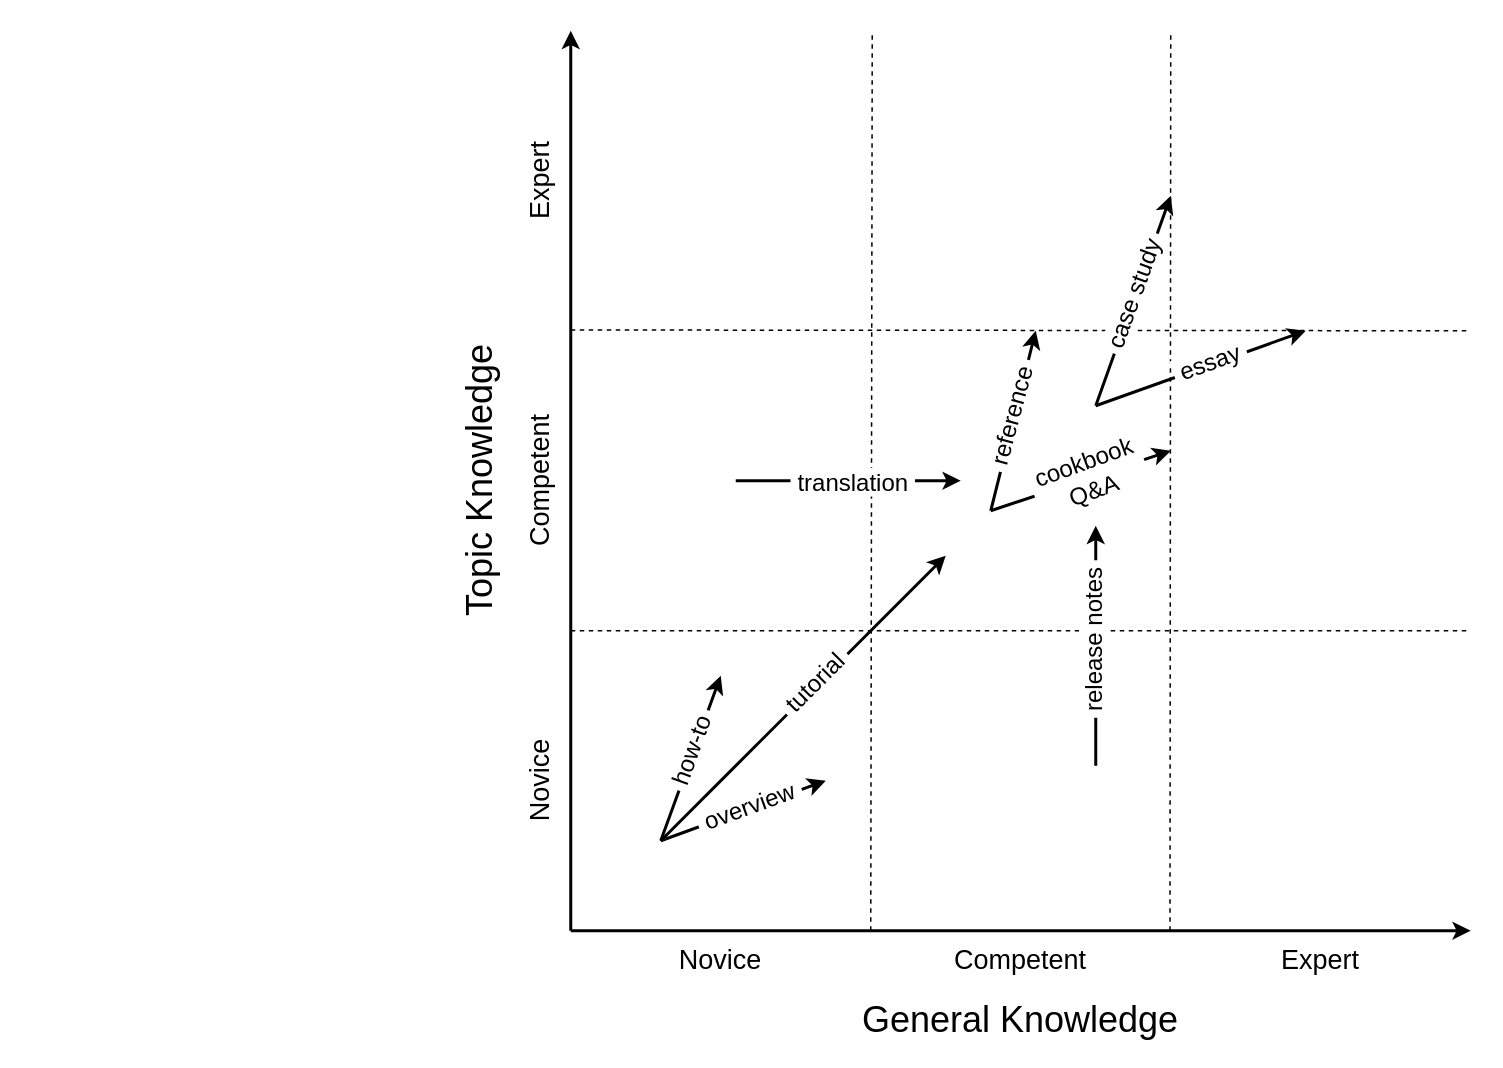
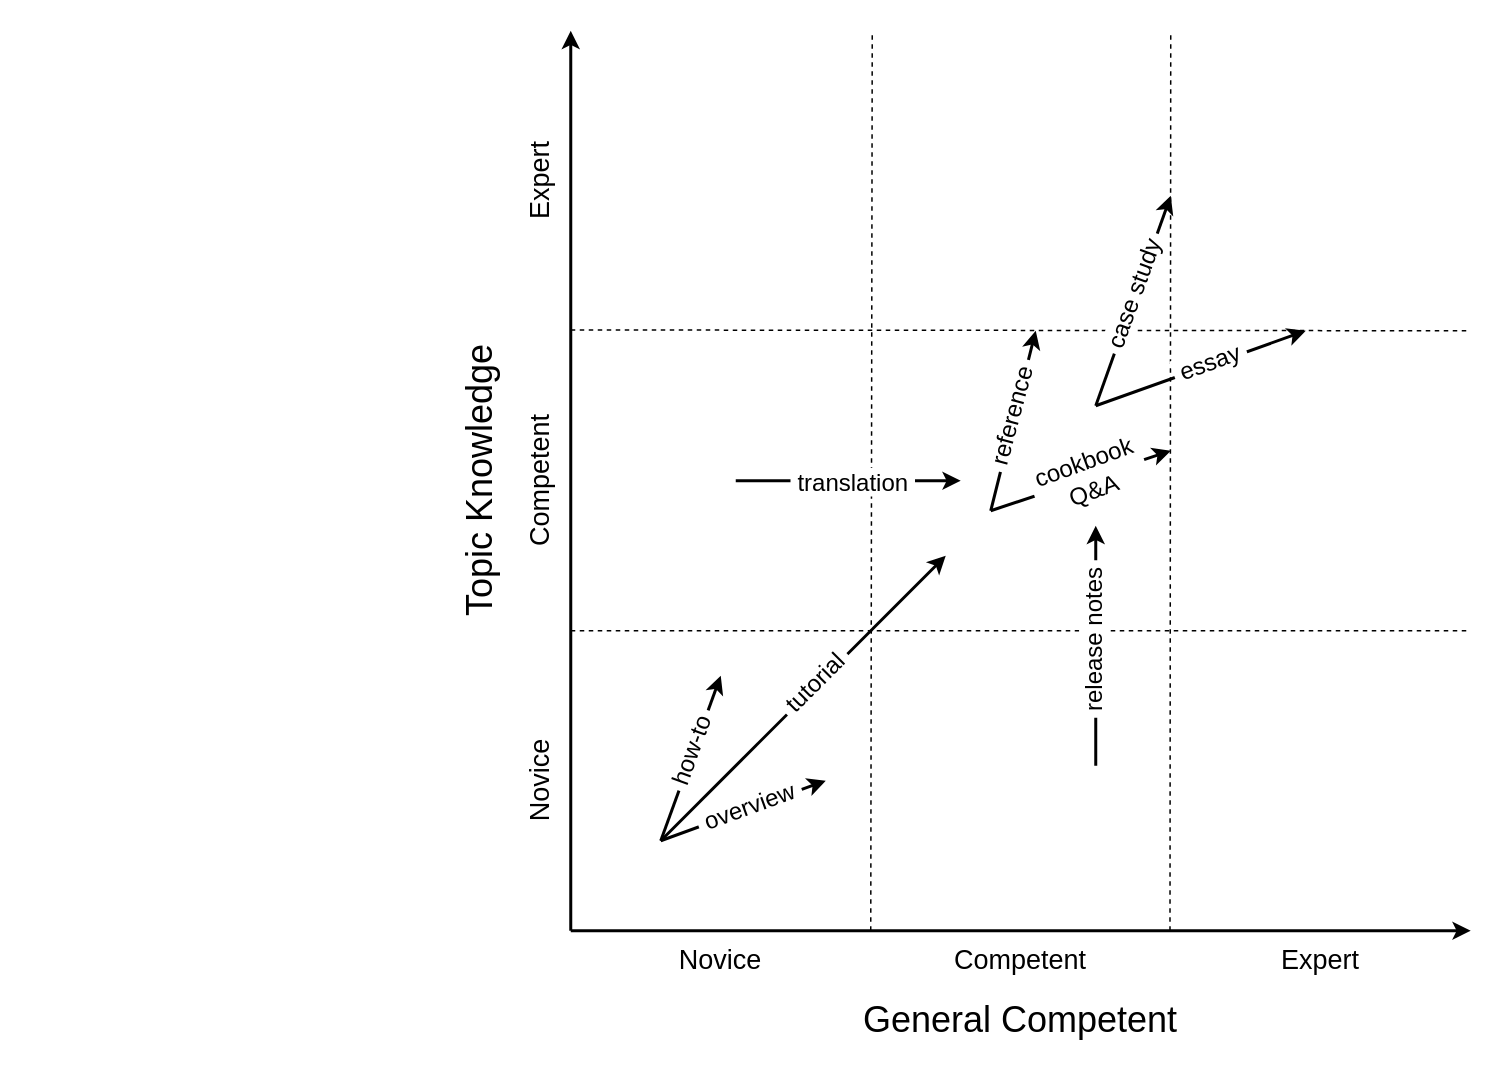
(1021, 1021) -> (1021, 1021)
